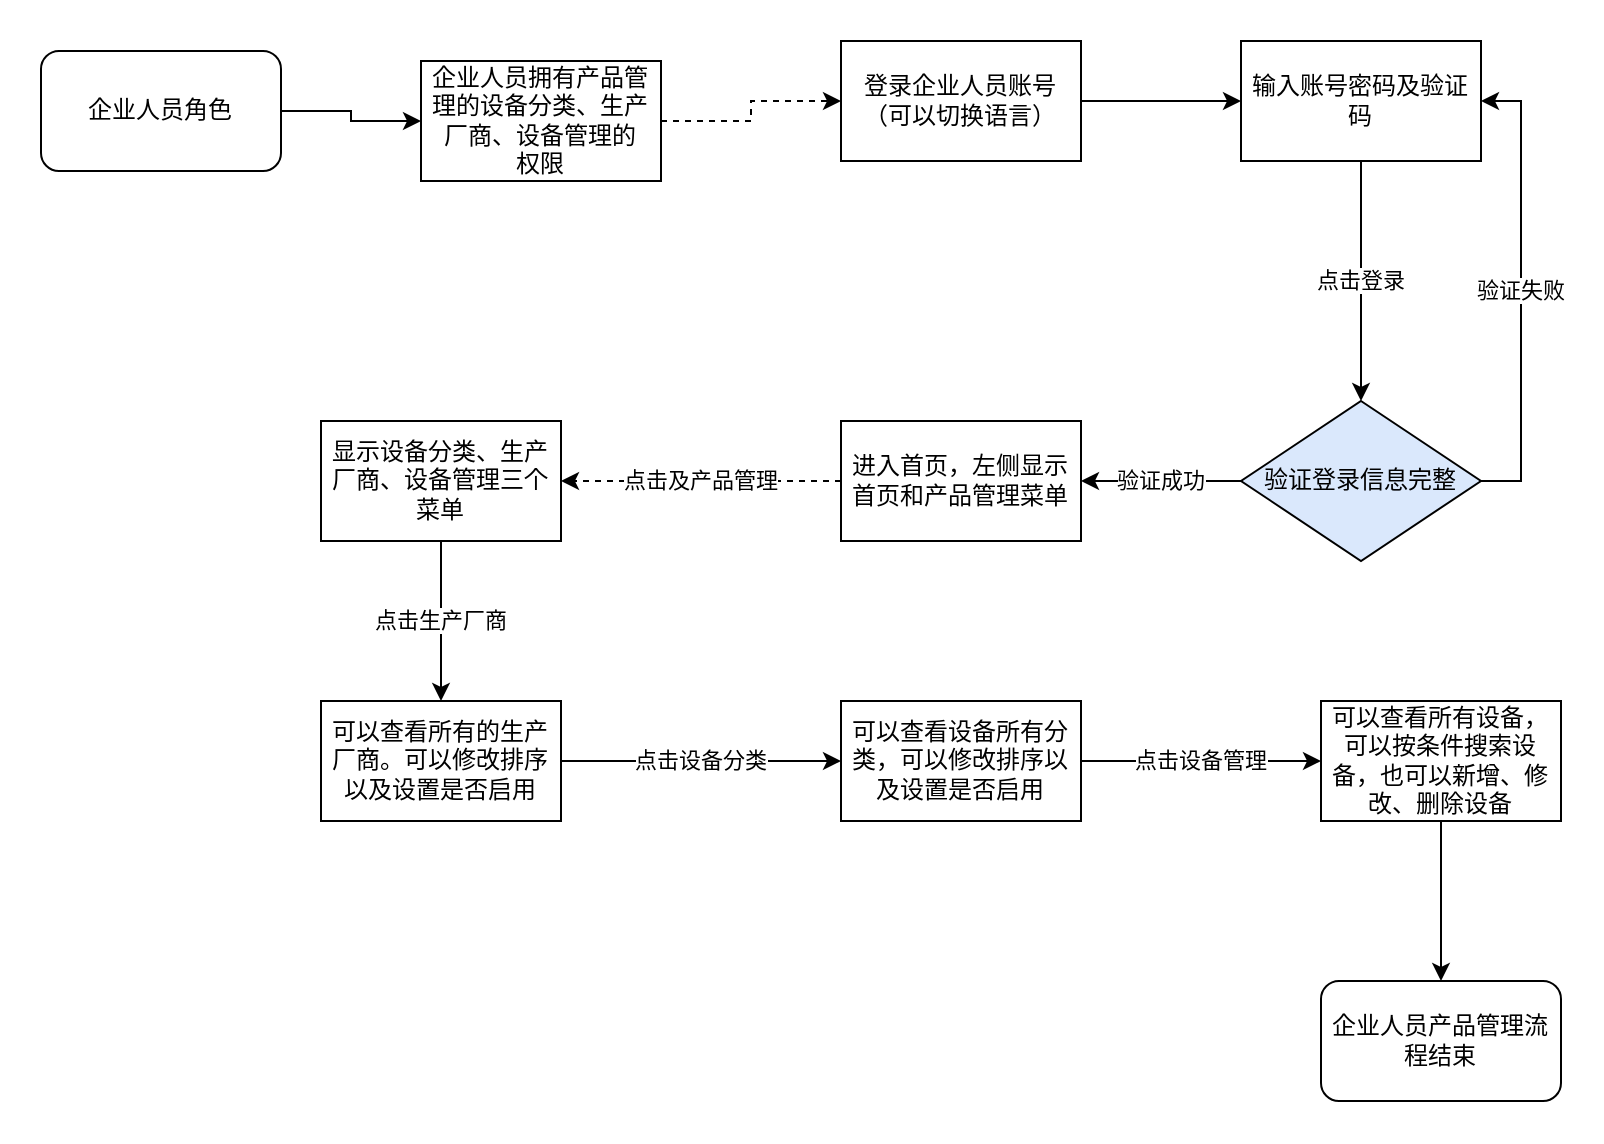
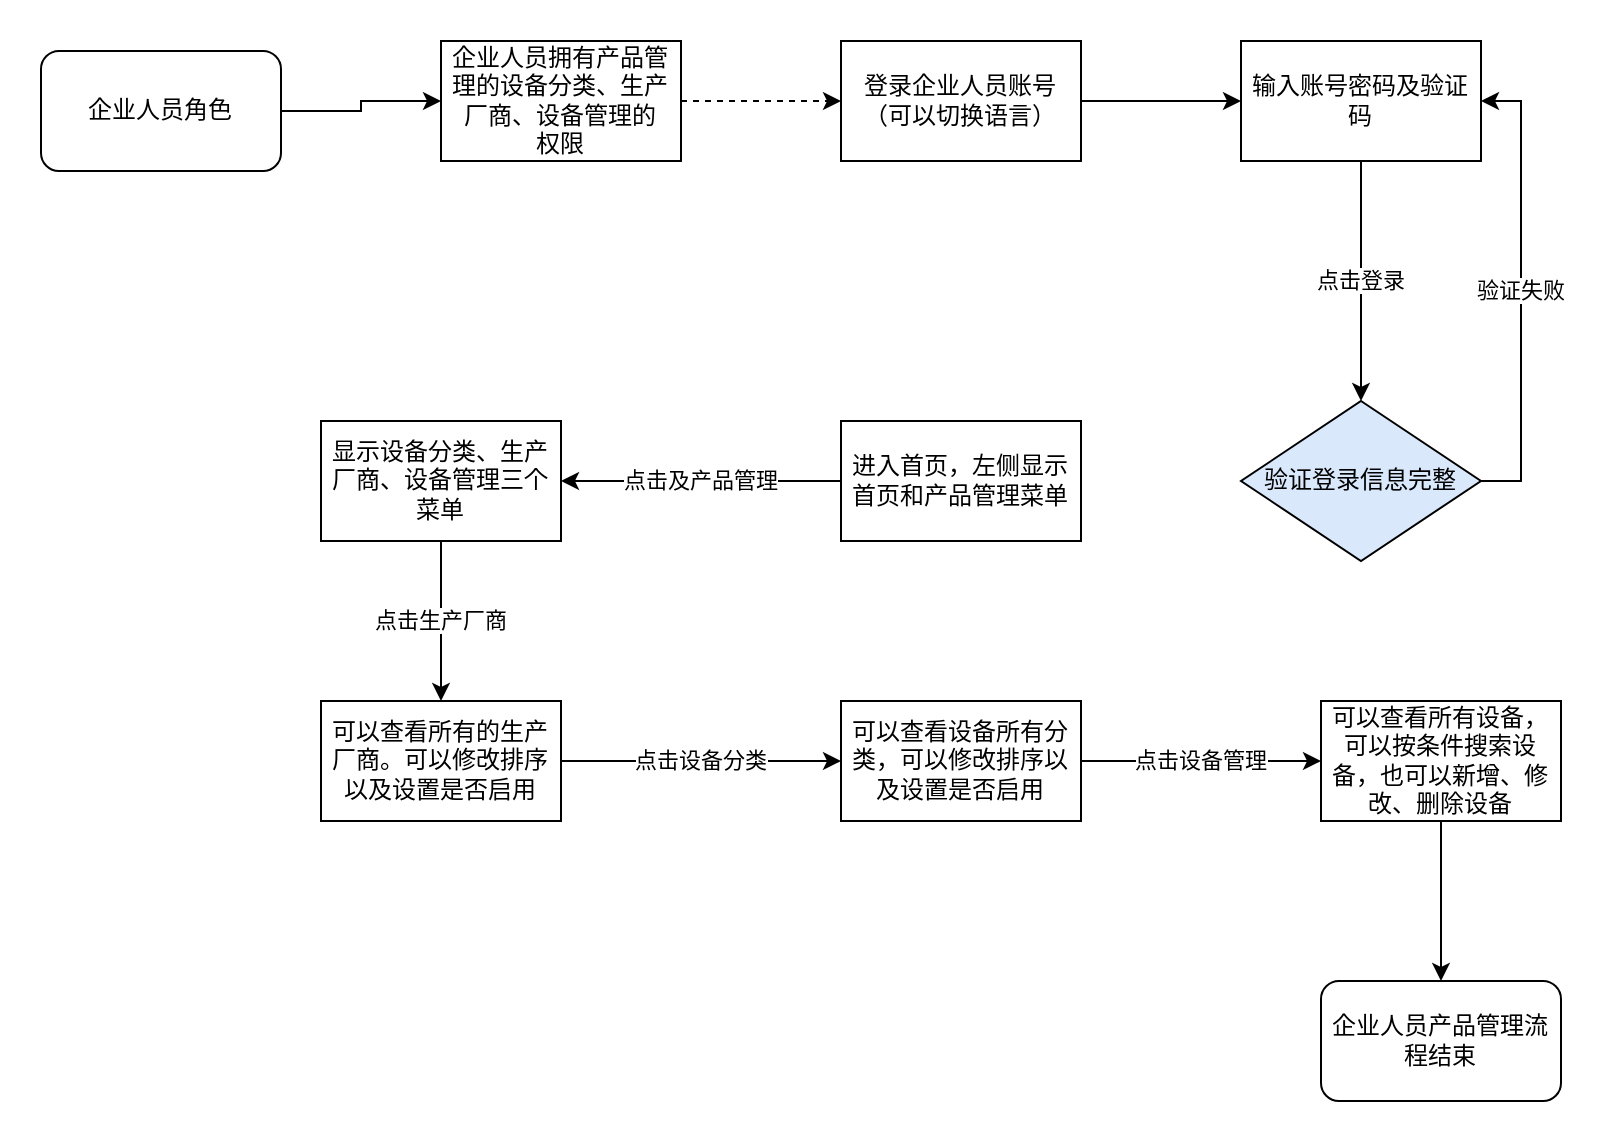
(541, 121) -> (561, 101)
(808, 481) -> (808, 481)
(1168, 481) -> none
